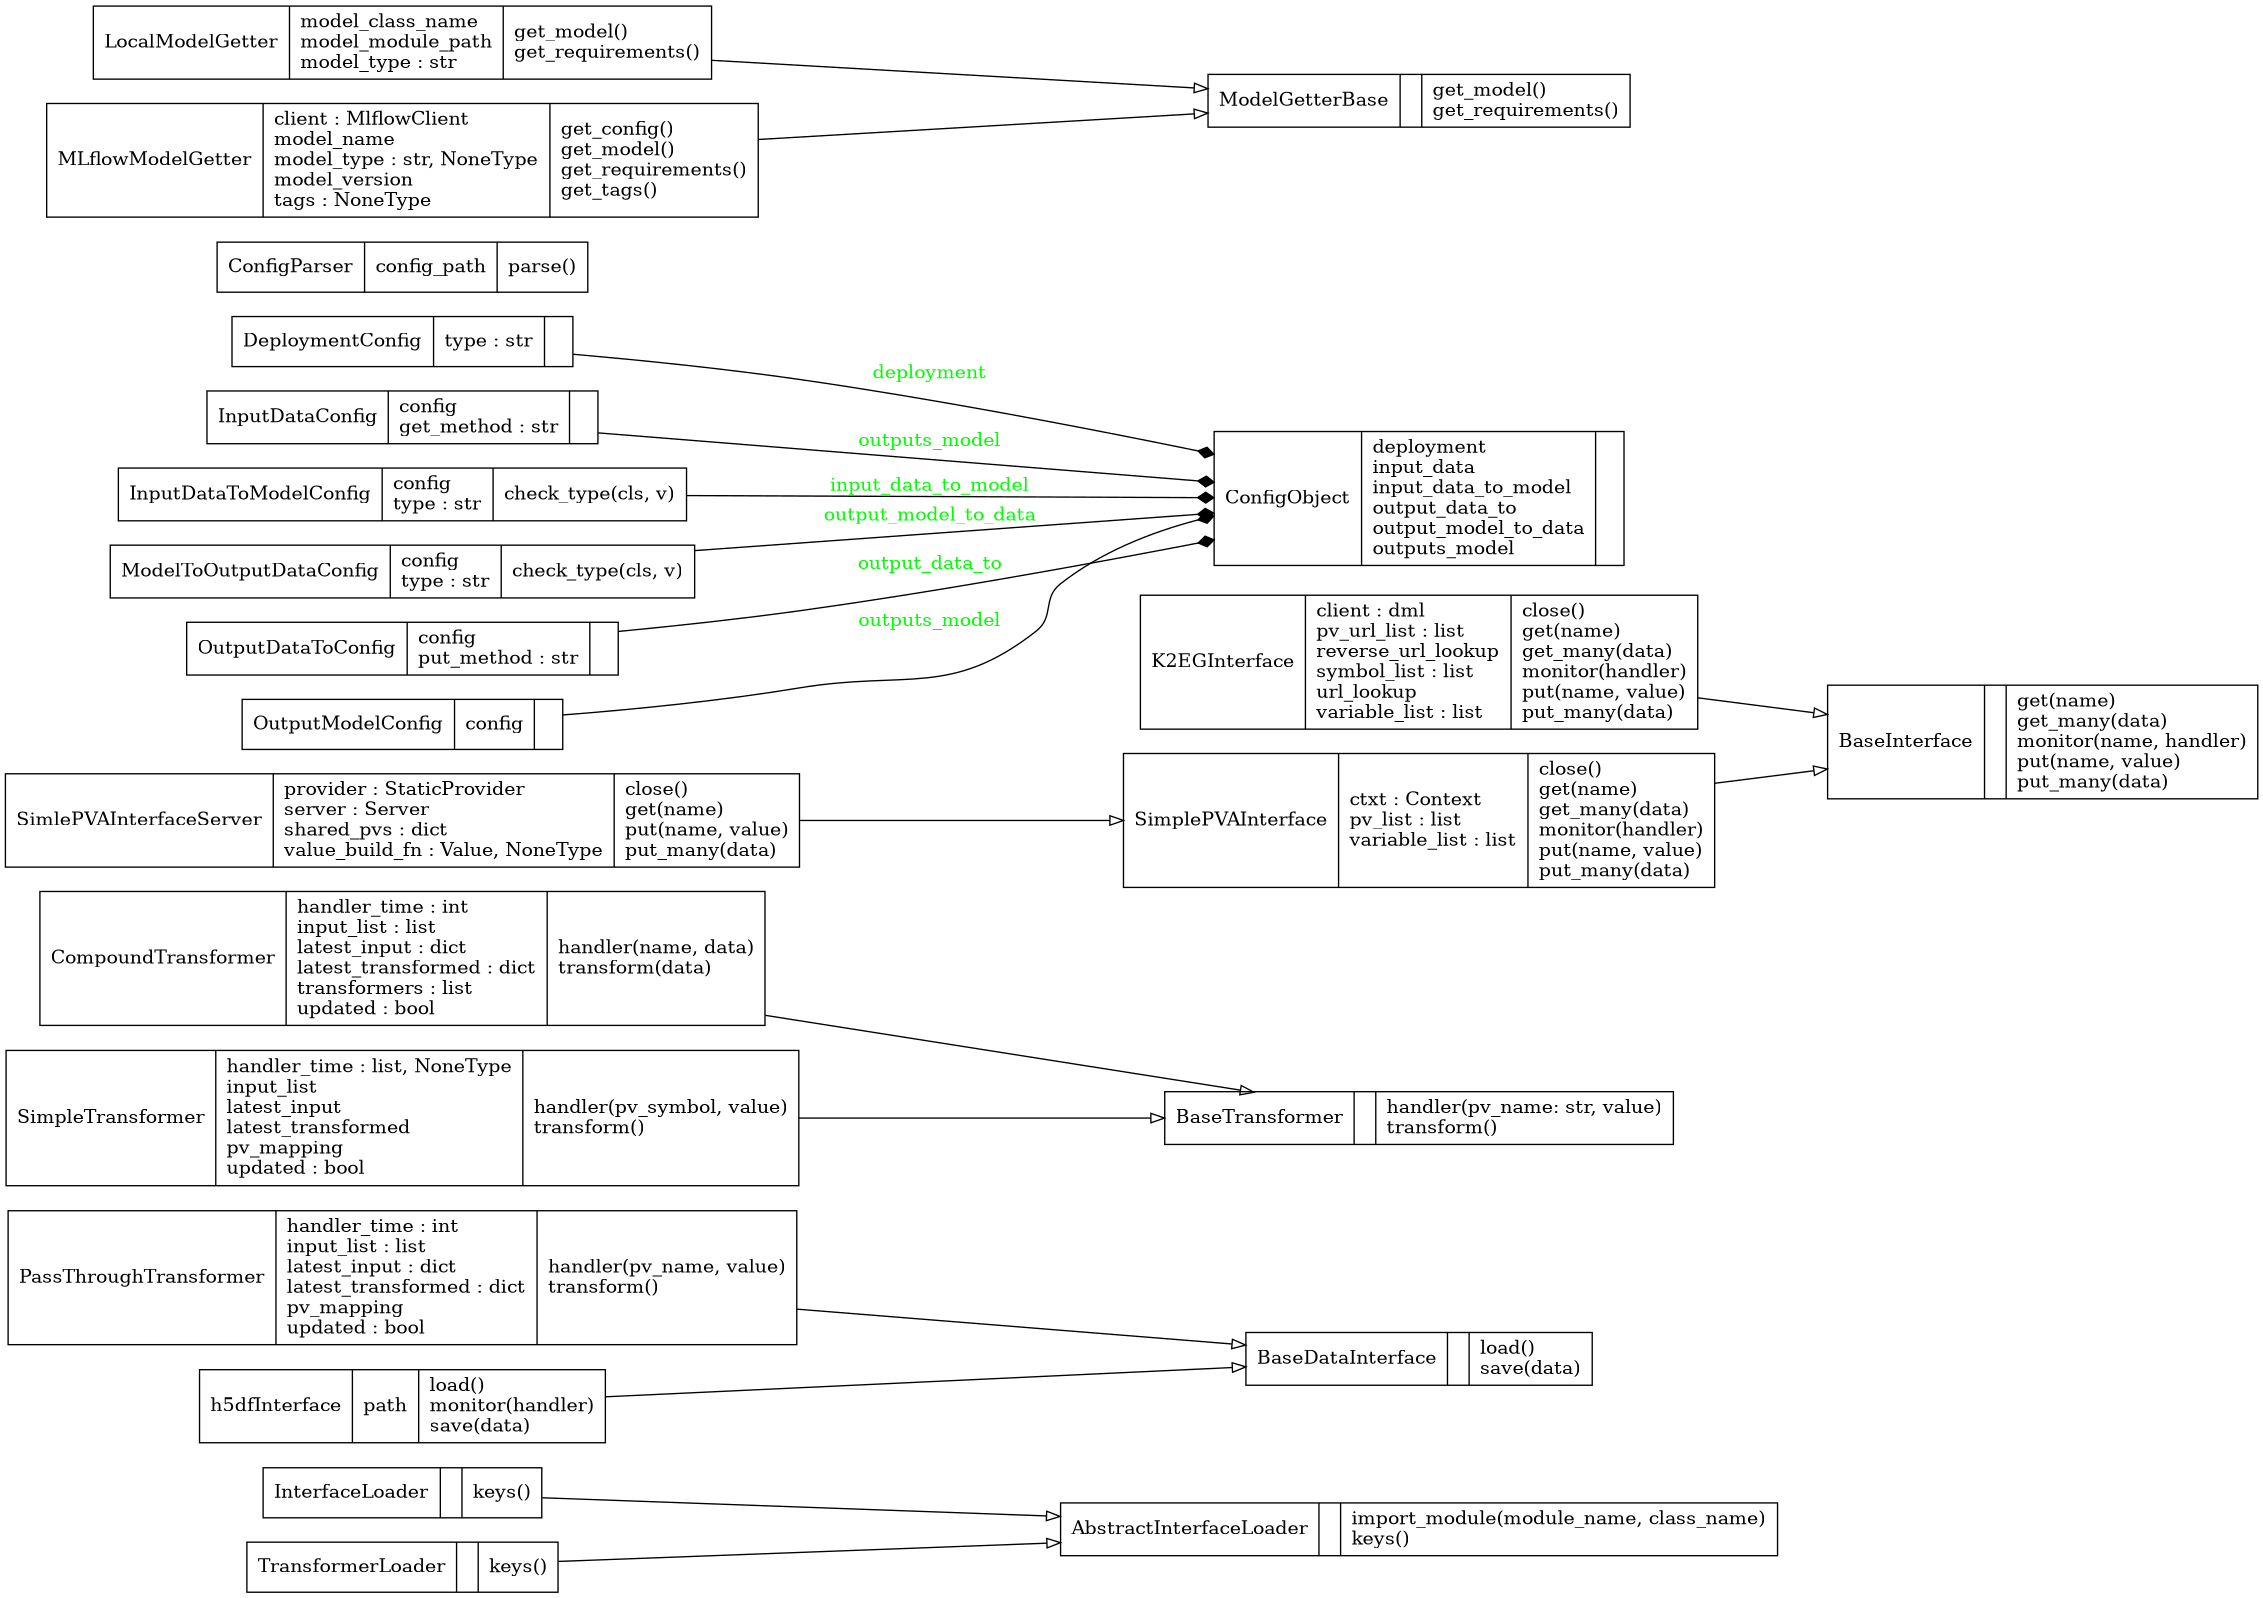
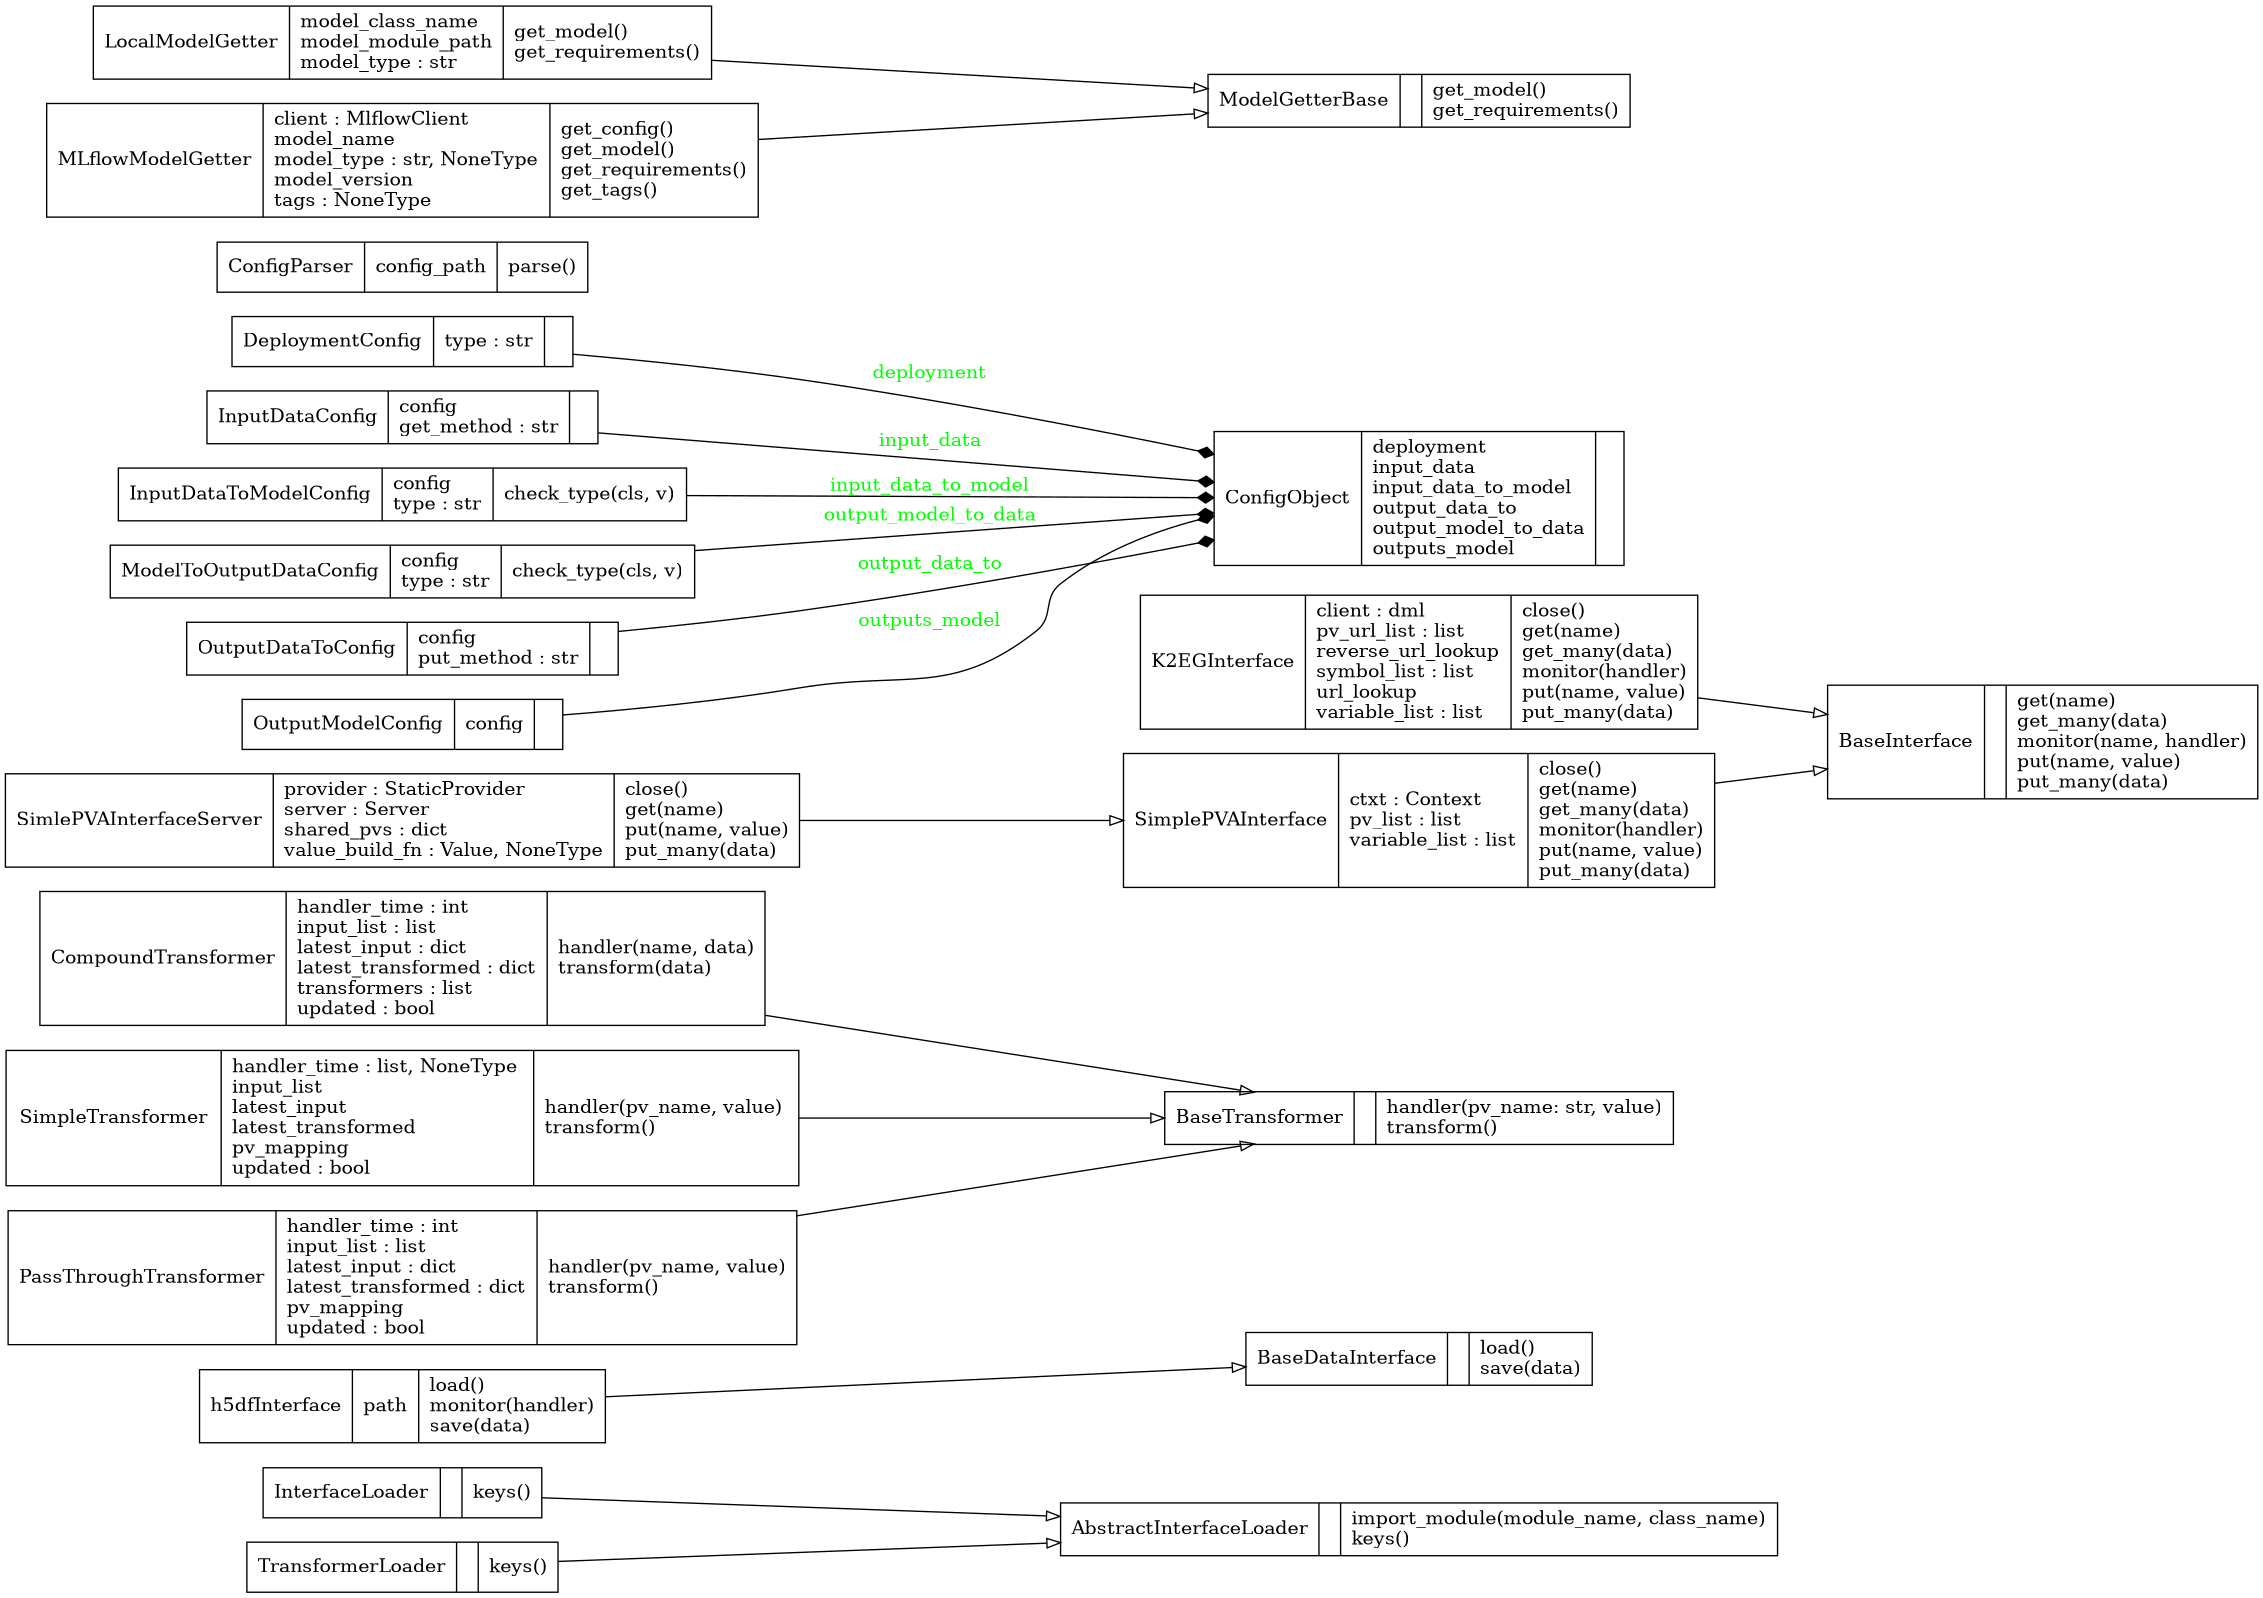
(930, 441) -> (930, 441)
(661, 1107) -> (664, 1107)
(1014, 1327) -> (1019, 1181)
